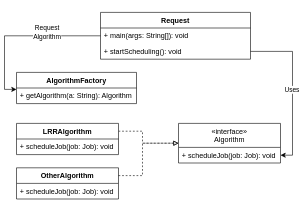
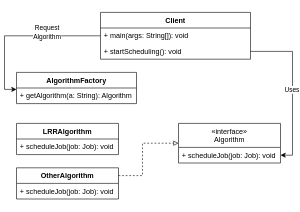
(175, 20) -> (175, 20)
(136, 131) -> none
